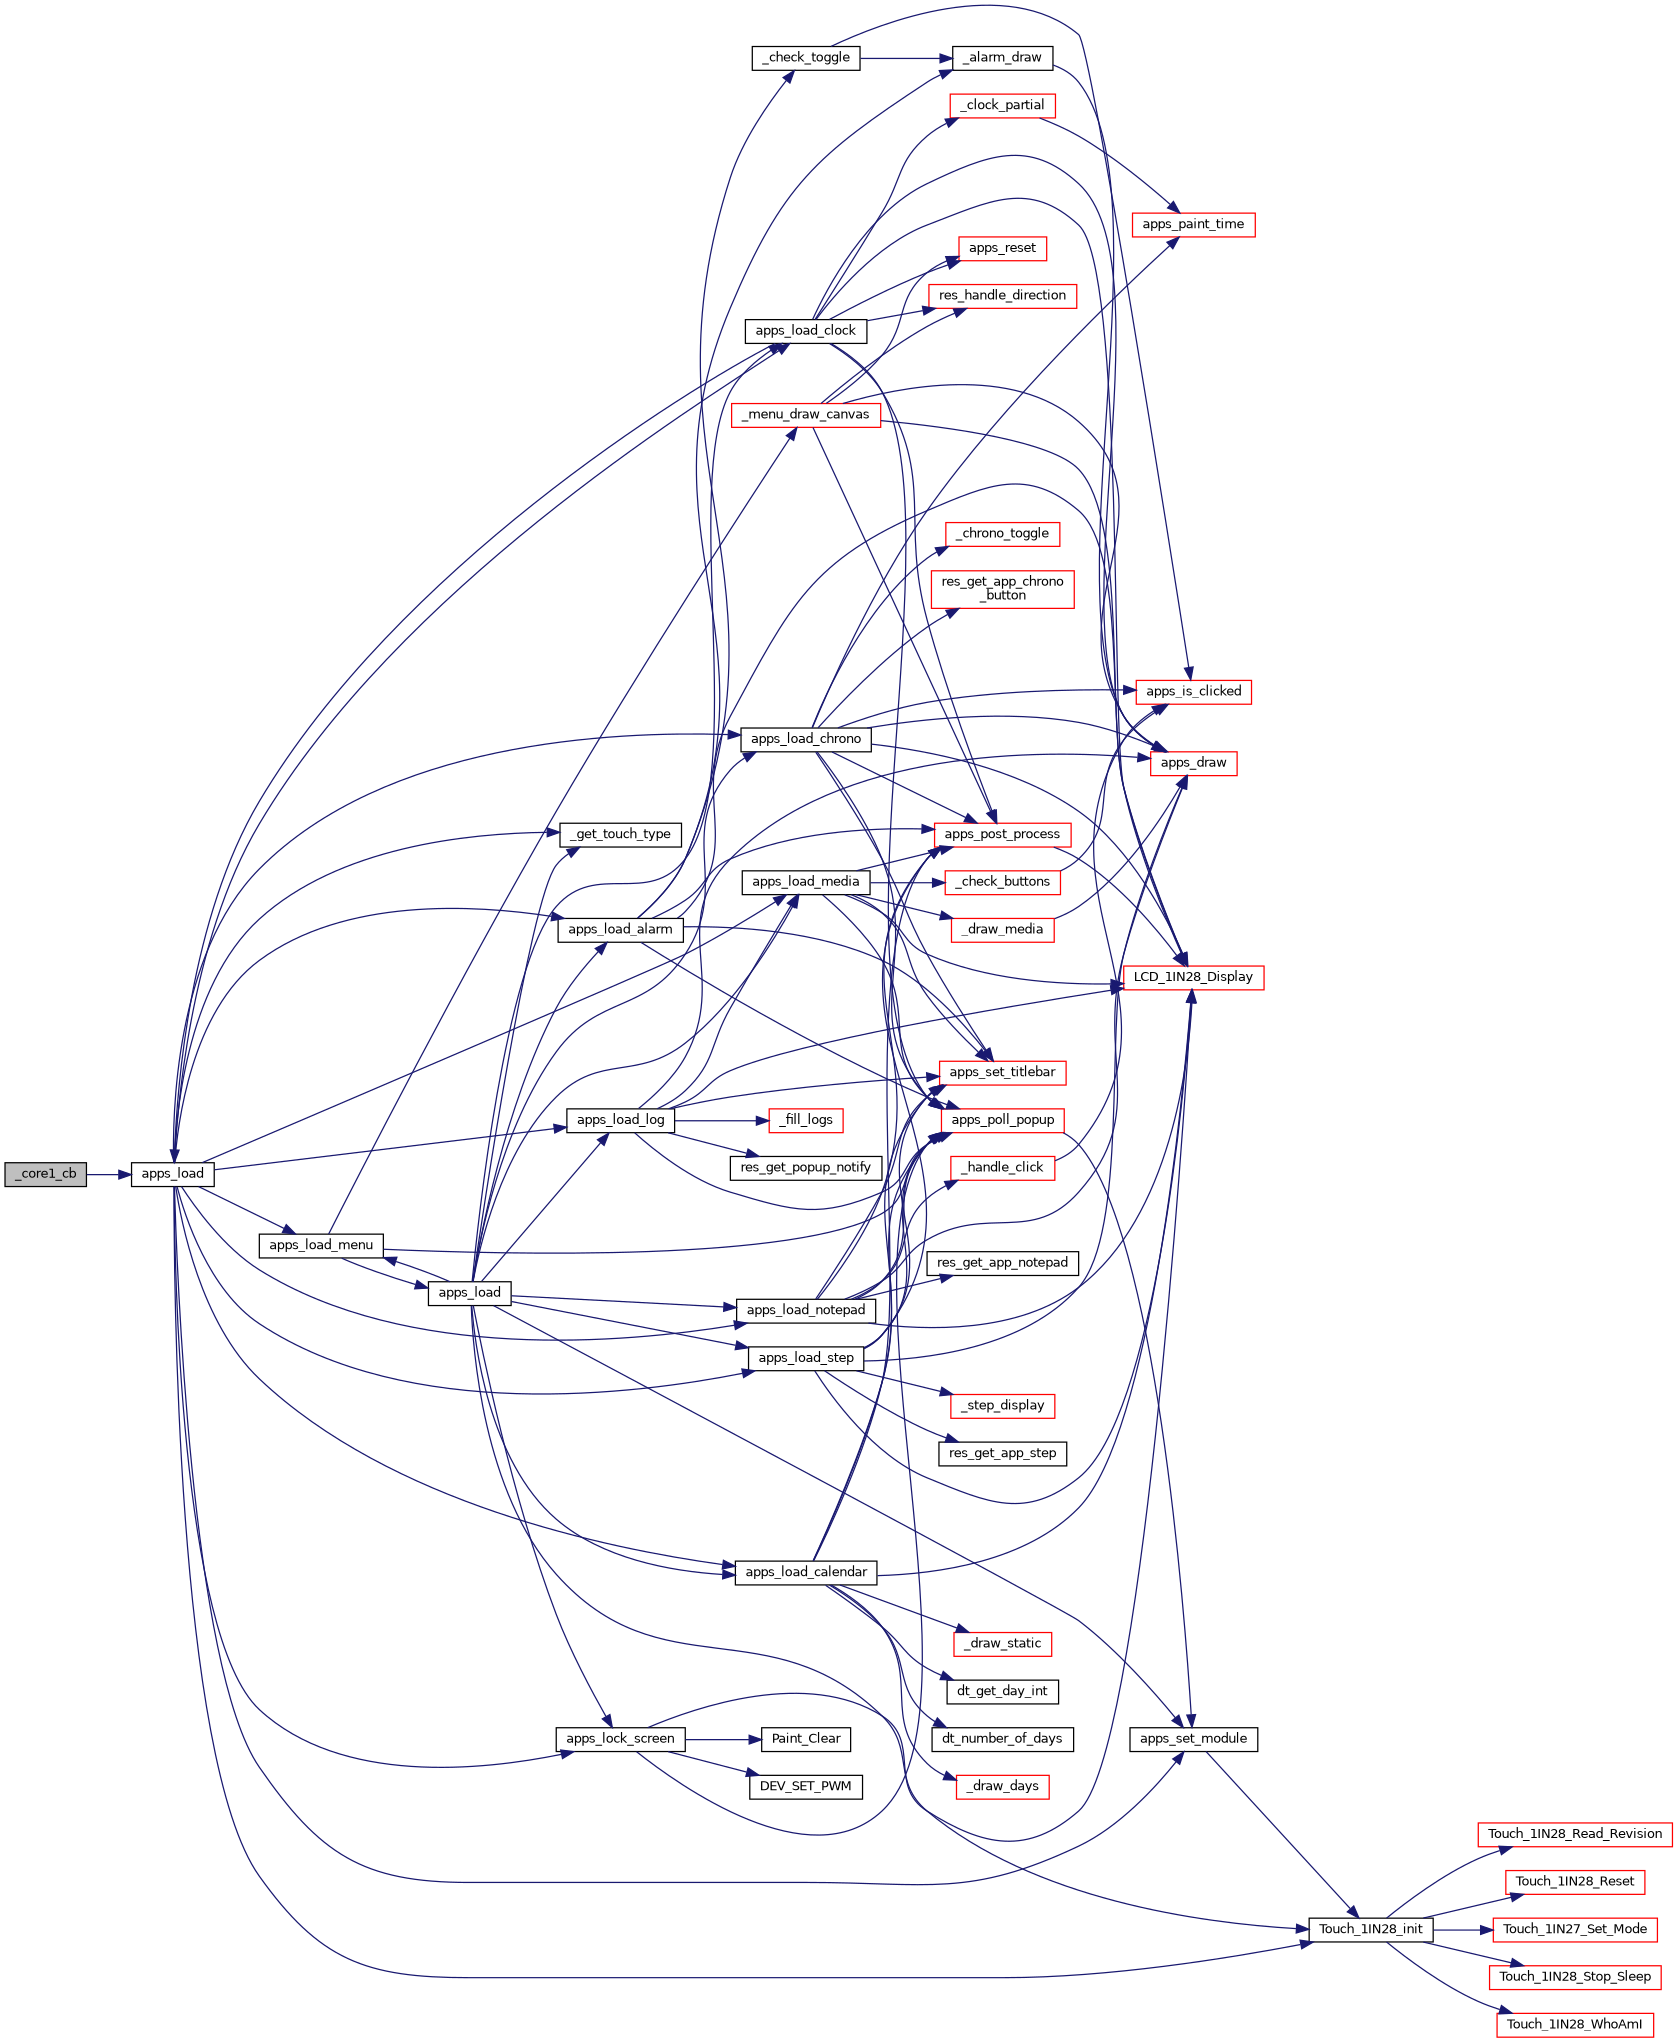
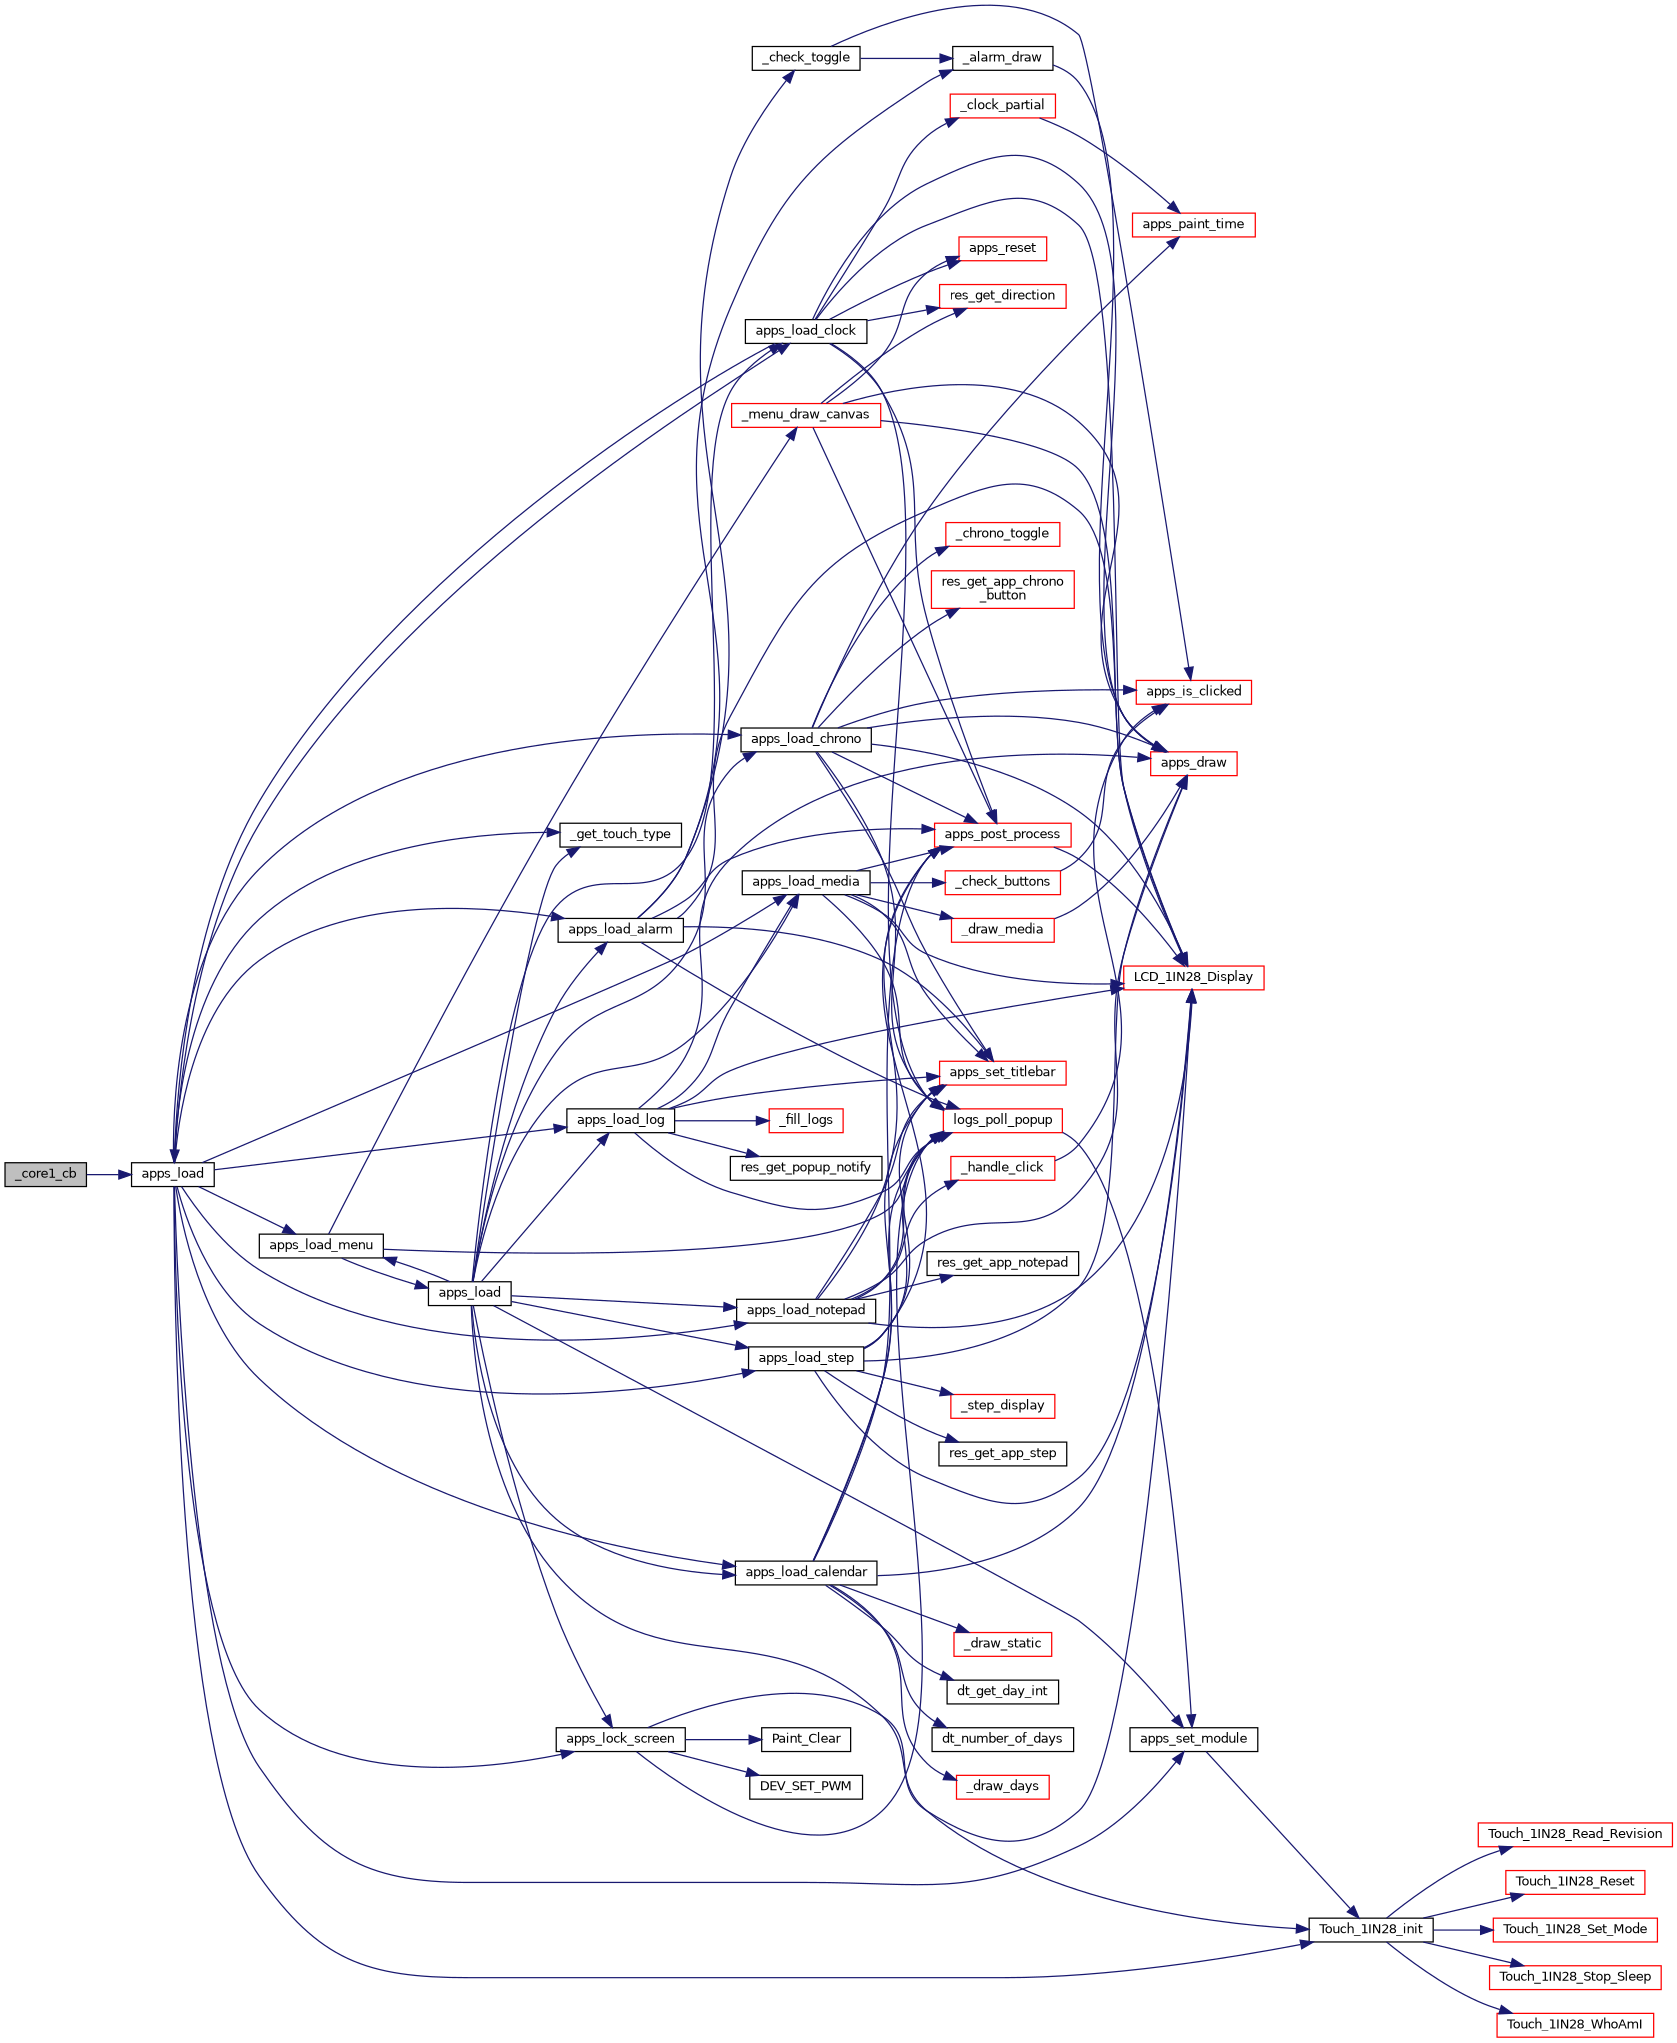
(1003, 296) -> (1003, 296)
(1003, 1121) -> (1003, 1121)
(1575, 1930) -> (1575, 1930)
